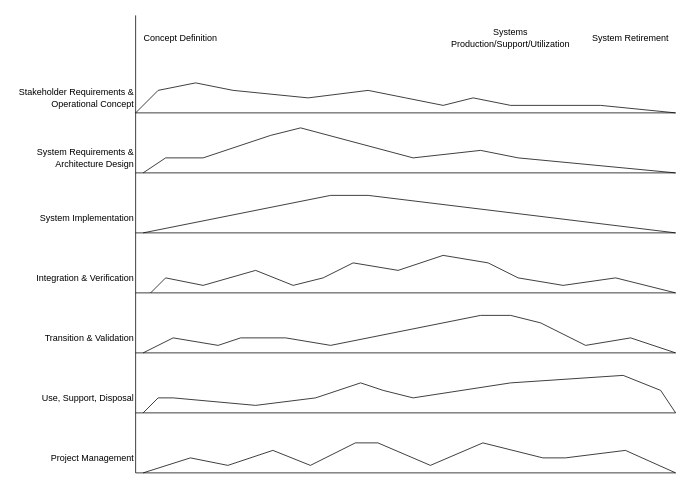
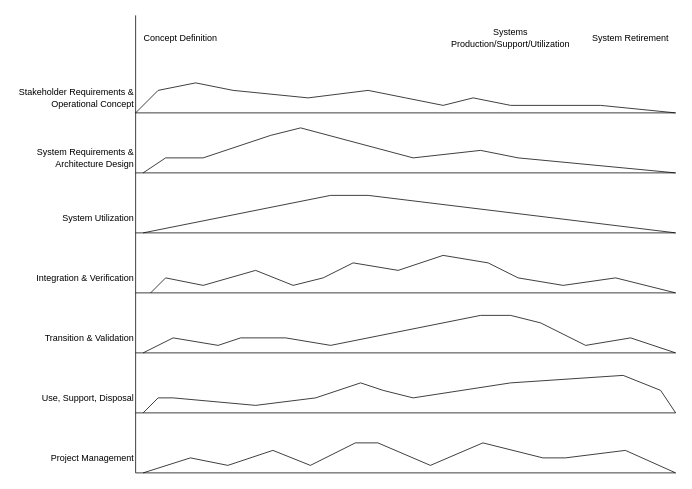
(84, 218) -> (94, 218)
